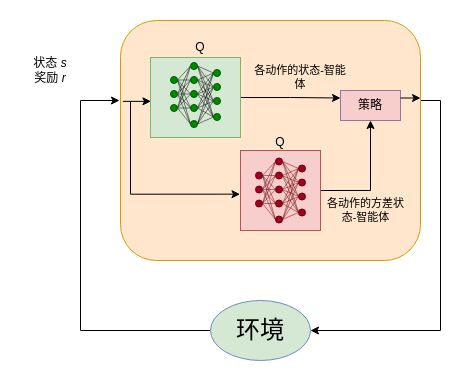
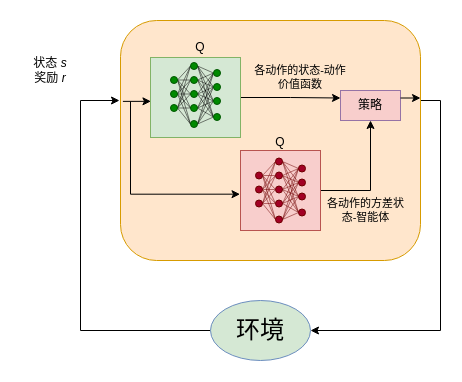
(301, 78) -> (301, 78)
